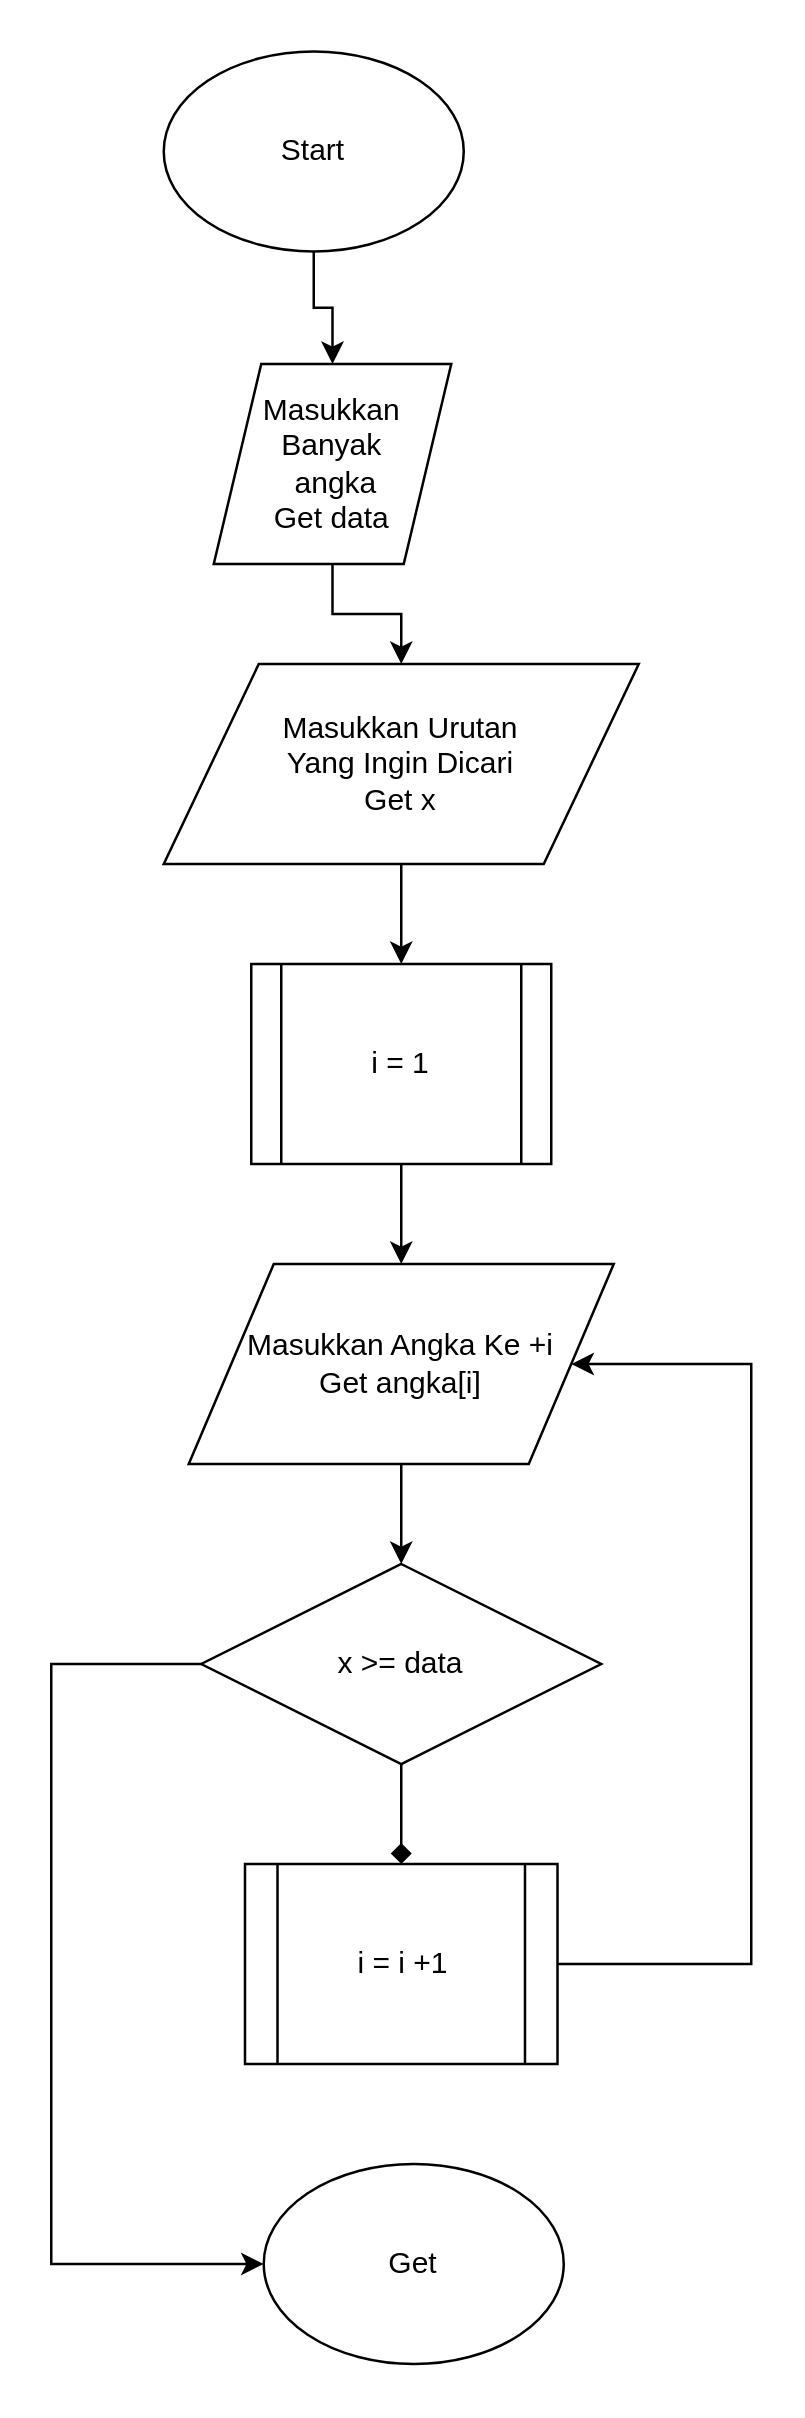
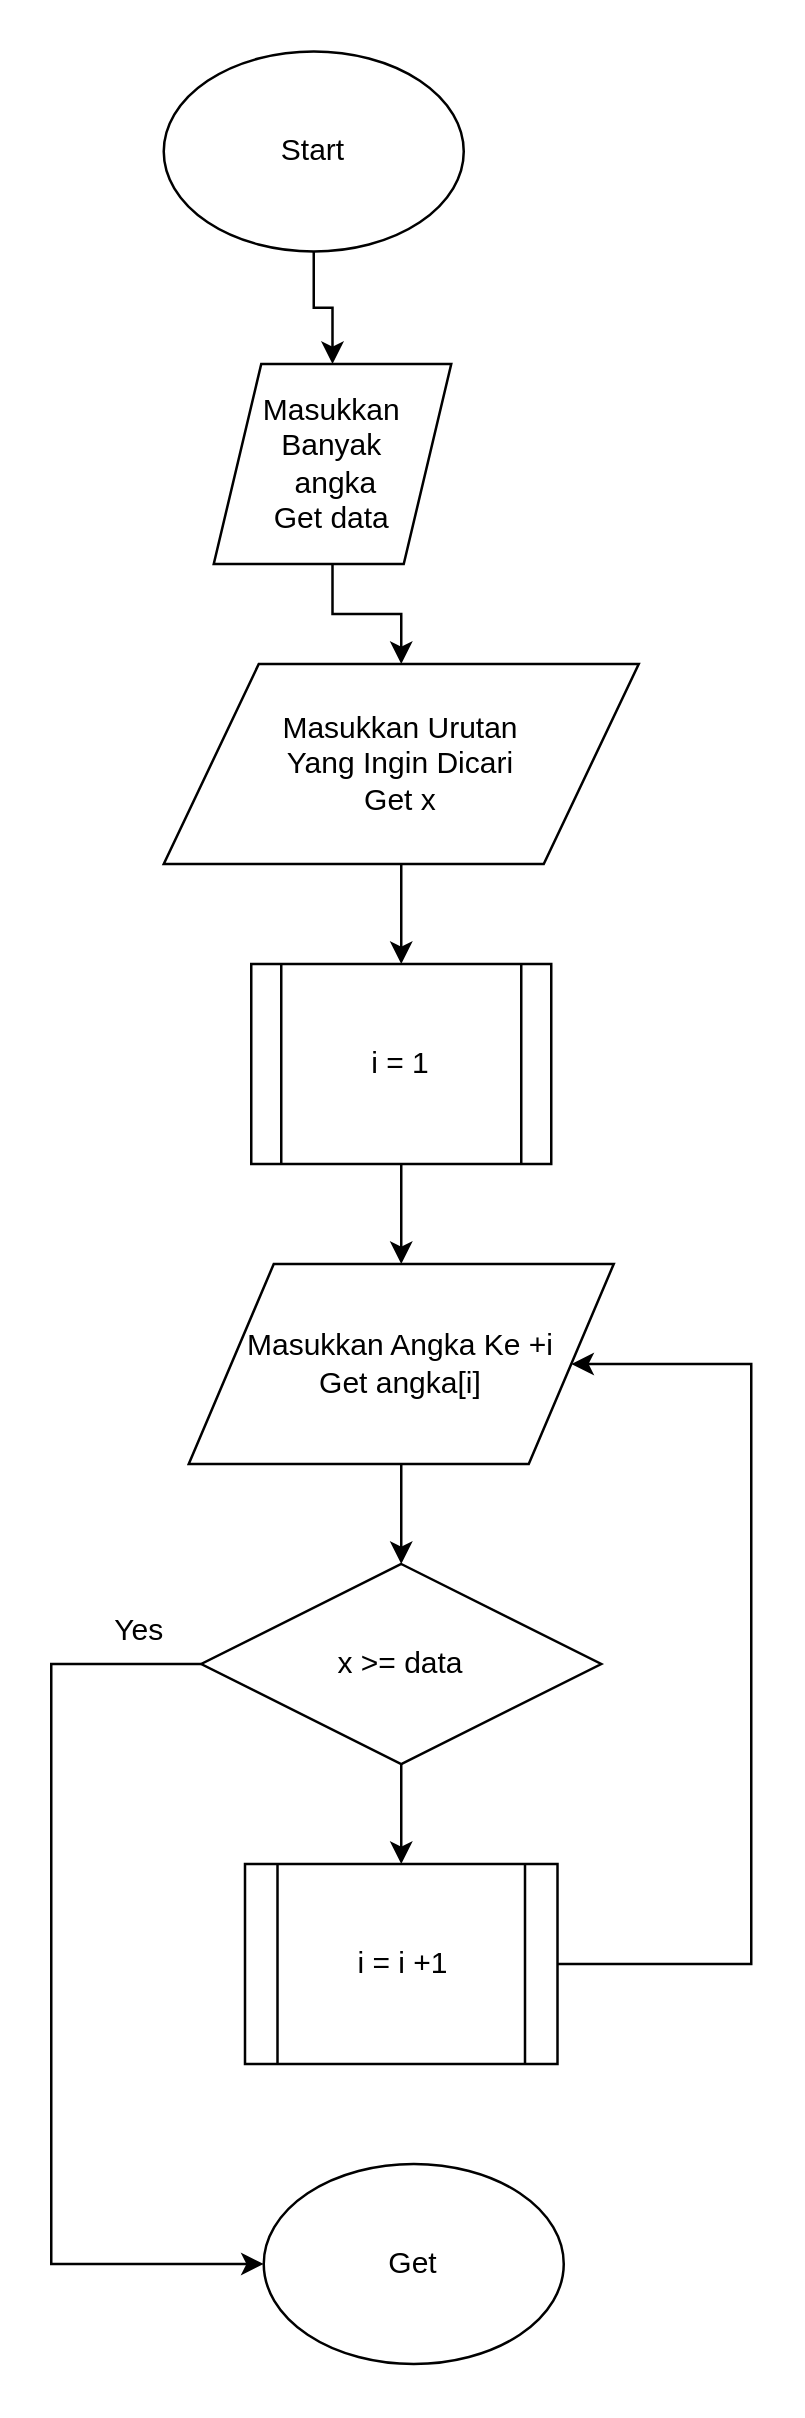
none -> (139, 1631)
(401, 1843) -> (401, 1845)
